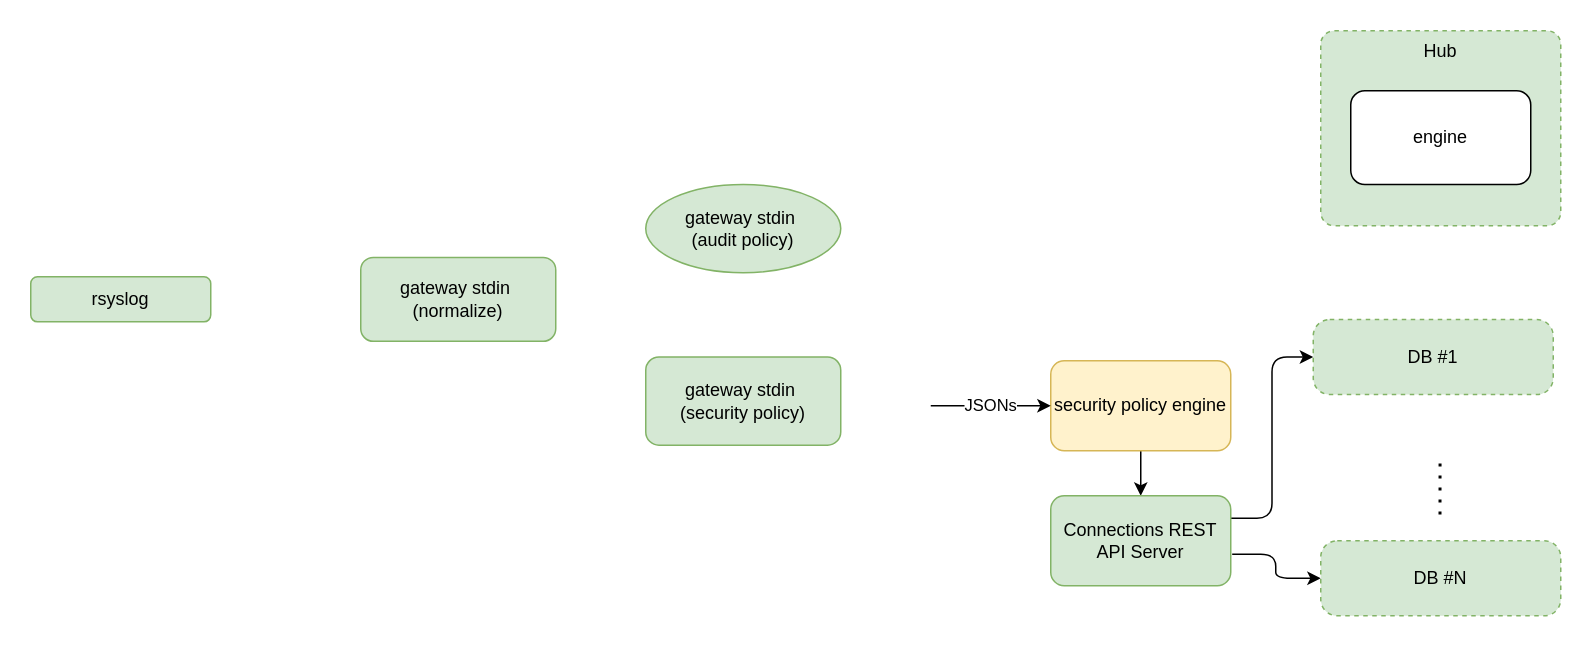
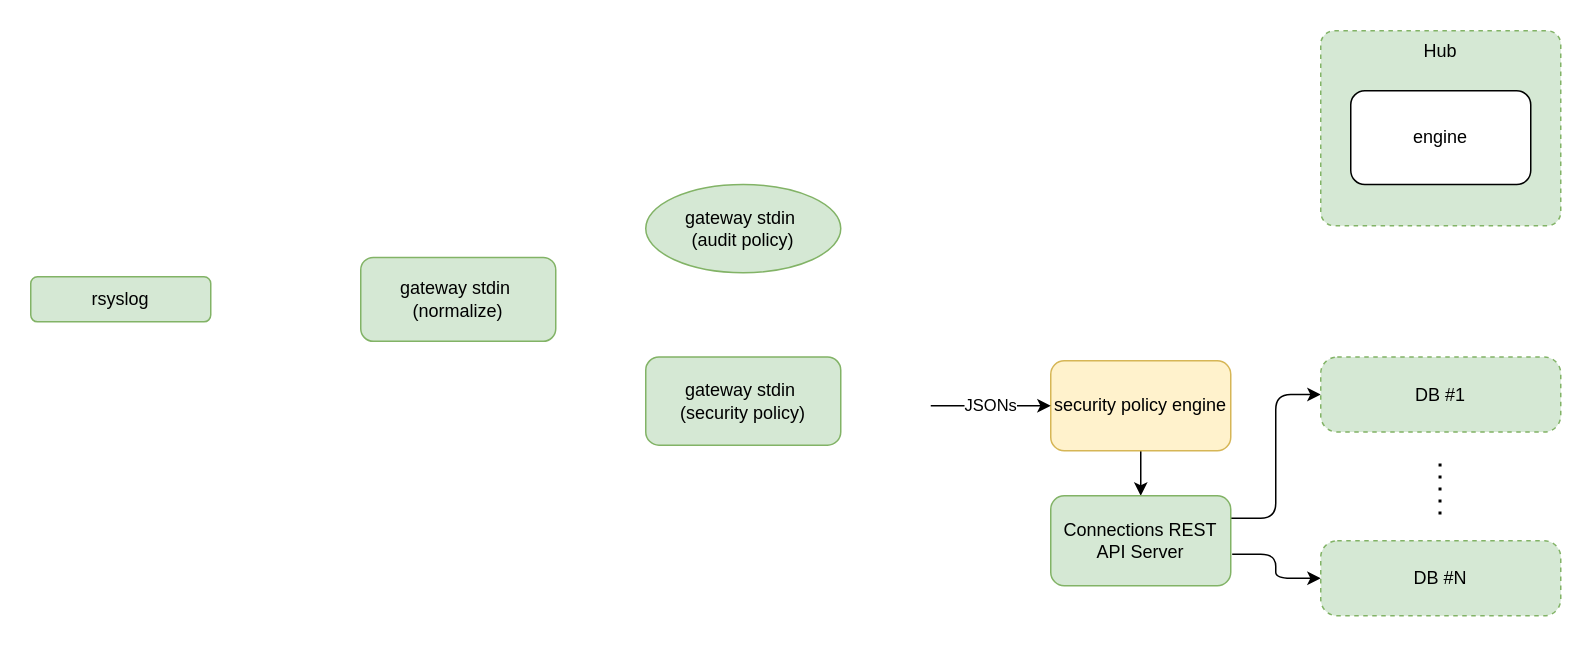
(1433, 357) -> (1441, 395)
